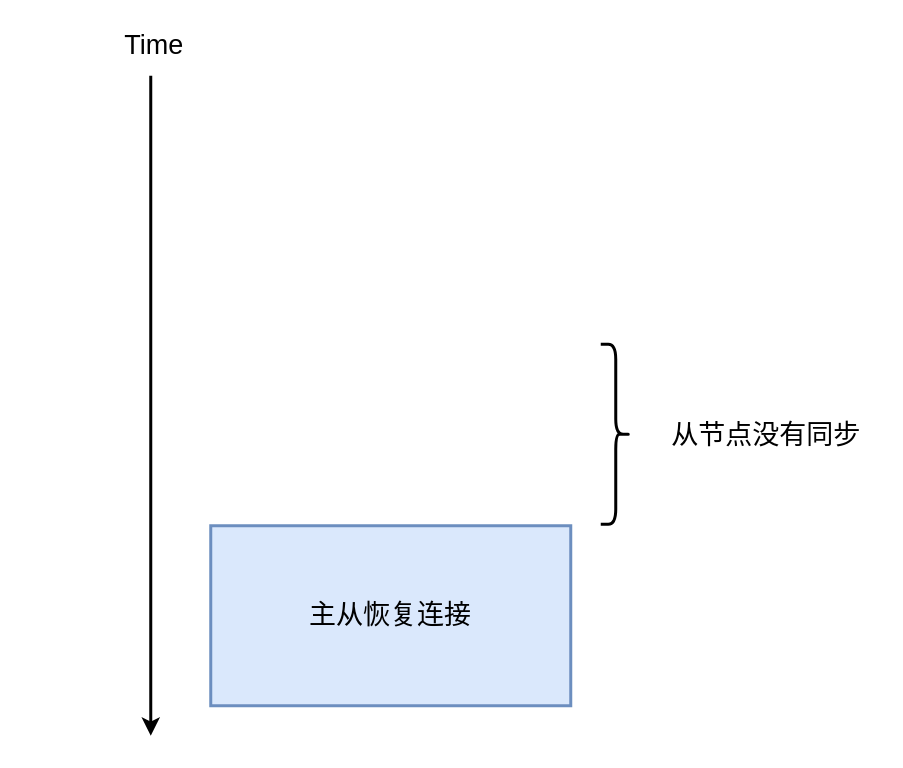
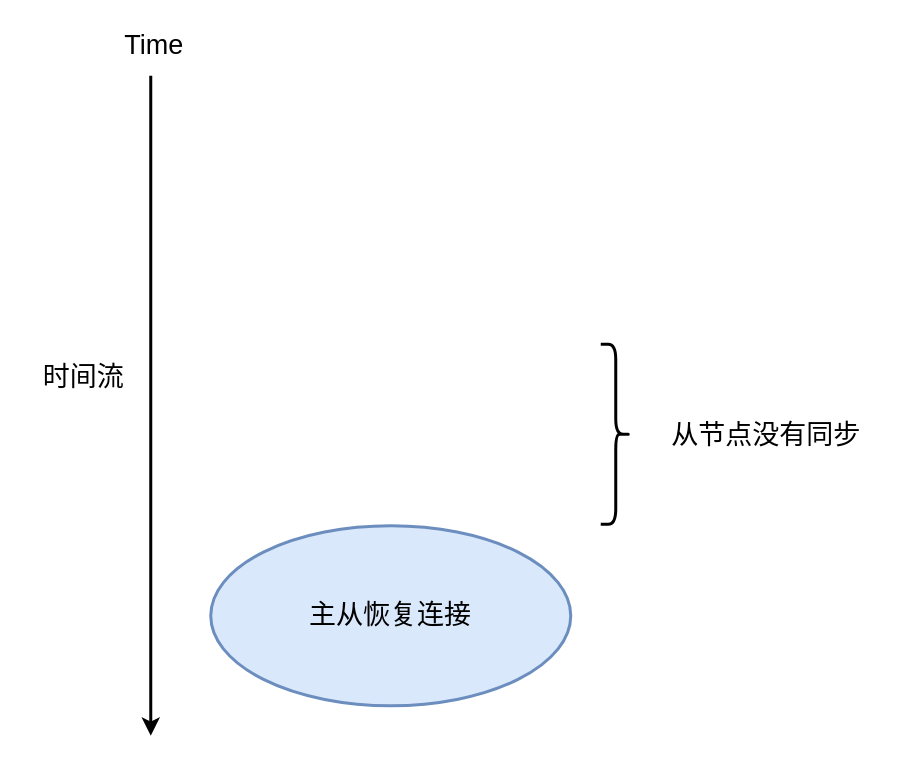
none -> (83, 377)
(391, 616) -> (391, 616)
